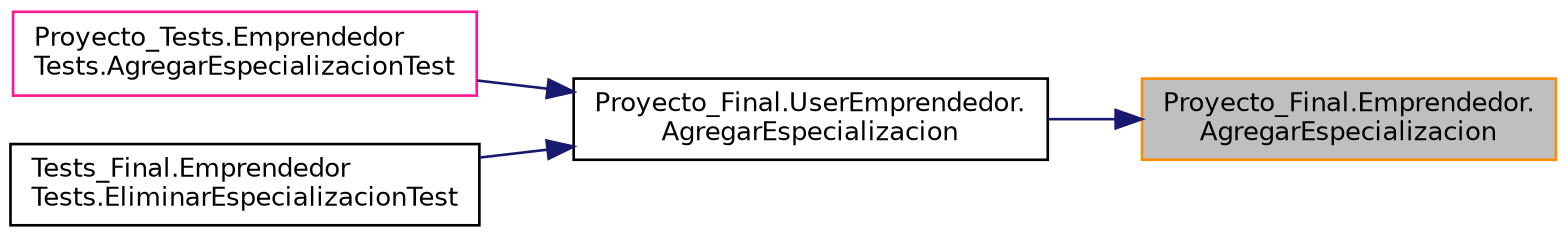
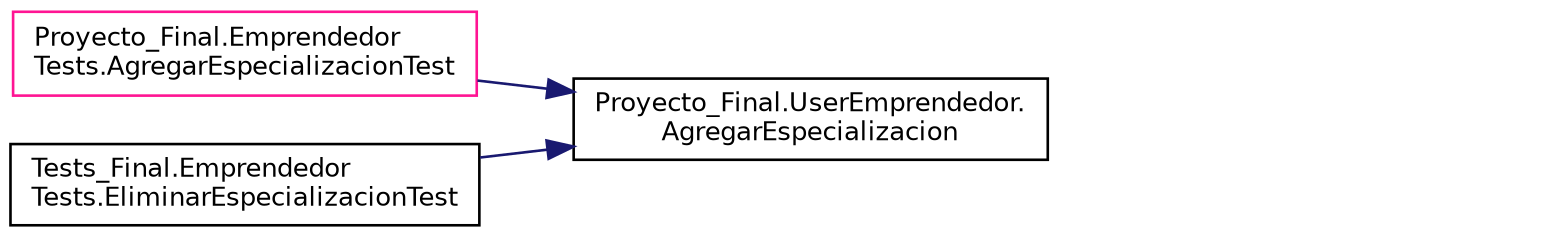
(245, 54) -> (245, 54)
(1349, 119) -> none
